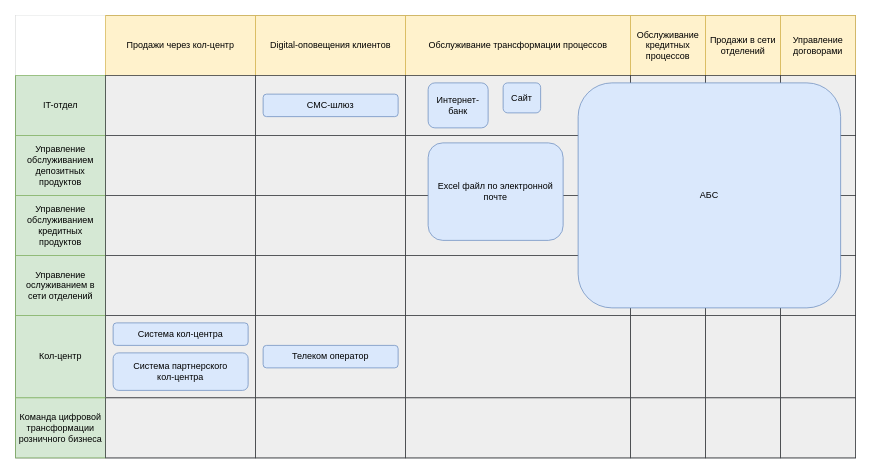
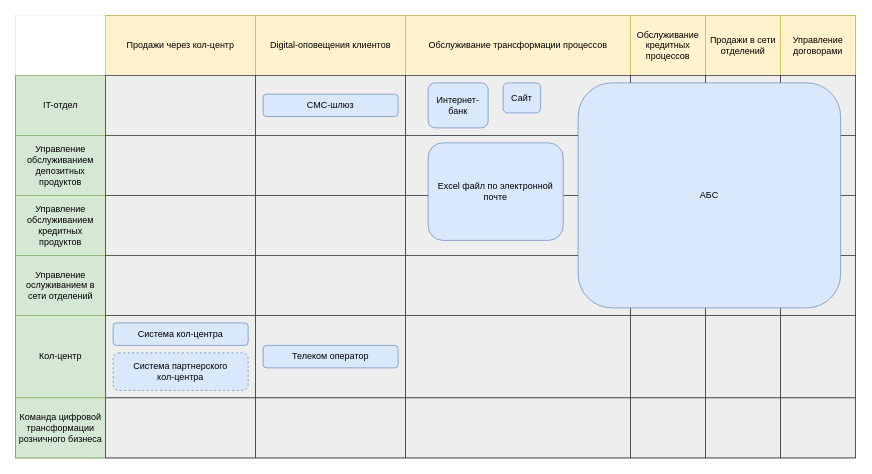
(180, 372) -> (180, 372)
